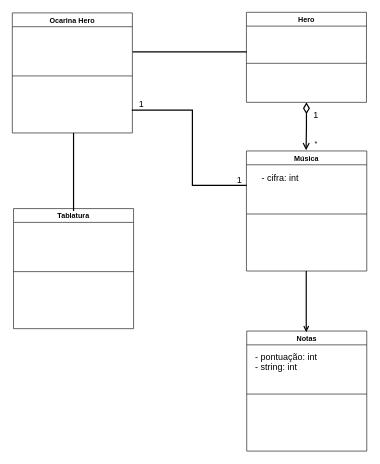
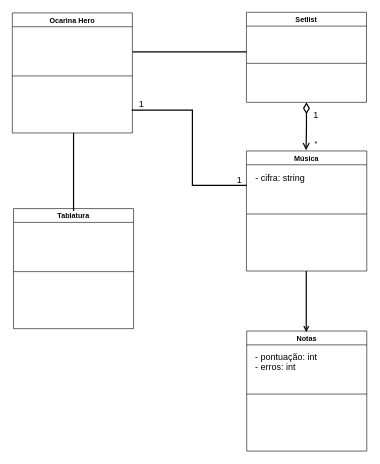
(306, 20) -> (306, 20)
(280, 178) -> (280, 178)
(286, 367) -> (286, 367)
